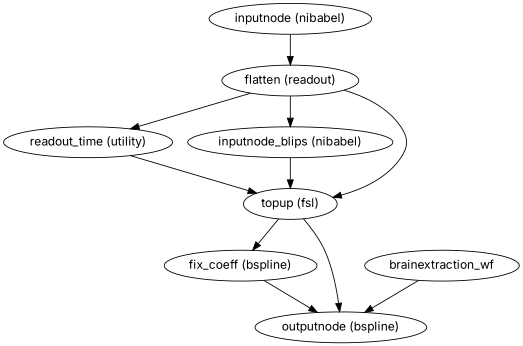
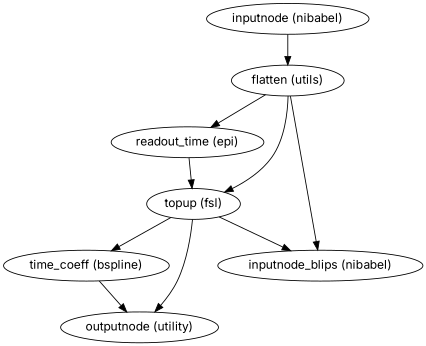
(290, 81) -> (288, 81)
(88, 142) -> (188, 142)
(290, 169) -> (251, 232)
(241, 266) -> (86, 266)
(442, 266) -> none
(341, 327) -> (140, 327)
